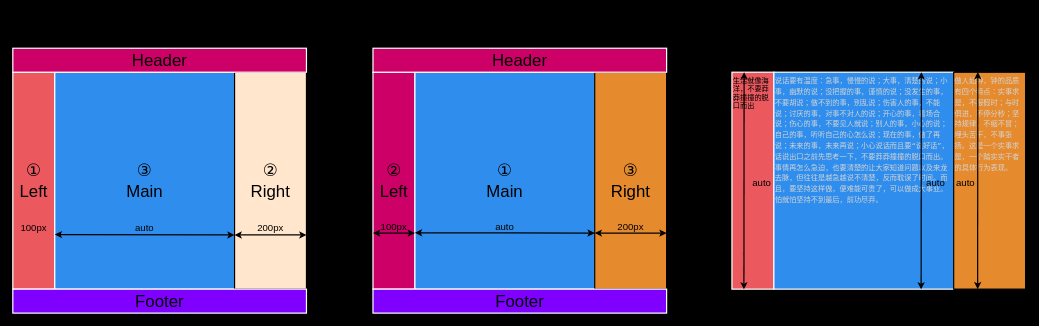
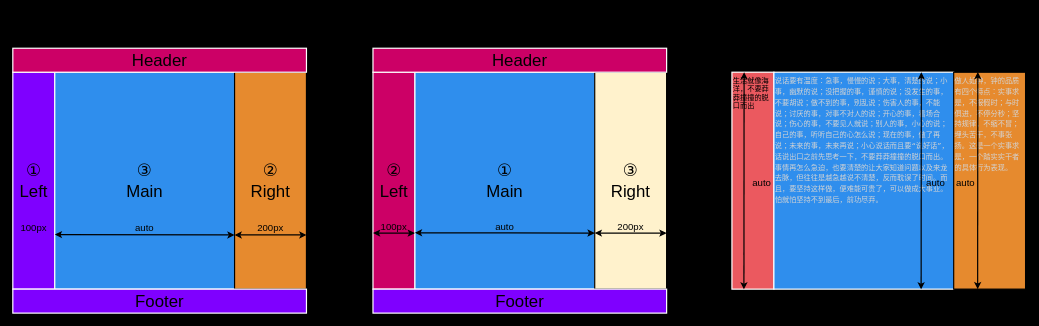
(33, 181) -> (33, 181)
(270, 181) -> (270, 181)
(631, 181) -> (631, 181)
